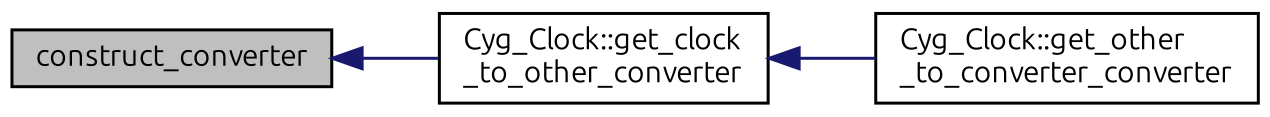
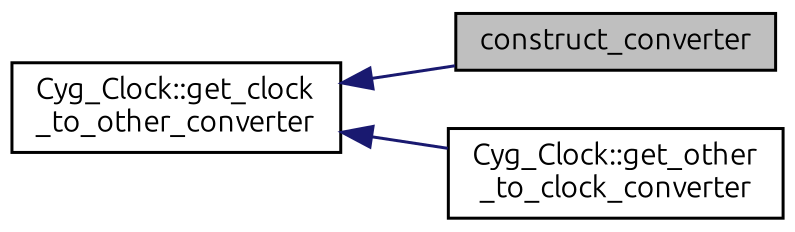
(400, 58) -> (413, 72)
(1067, 58) -> (616, 173)
